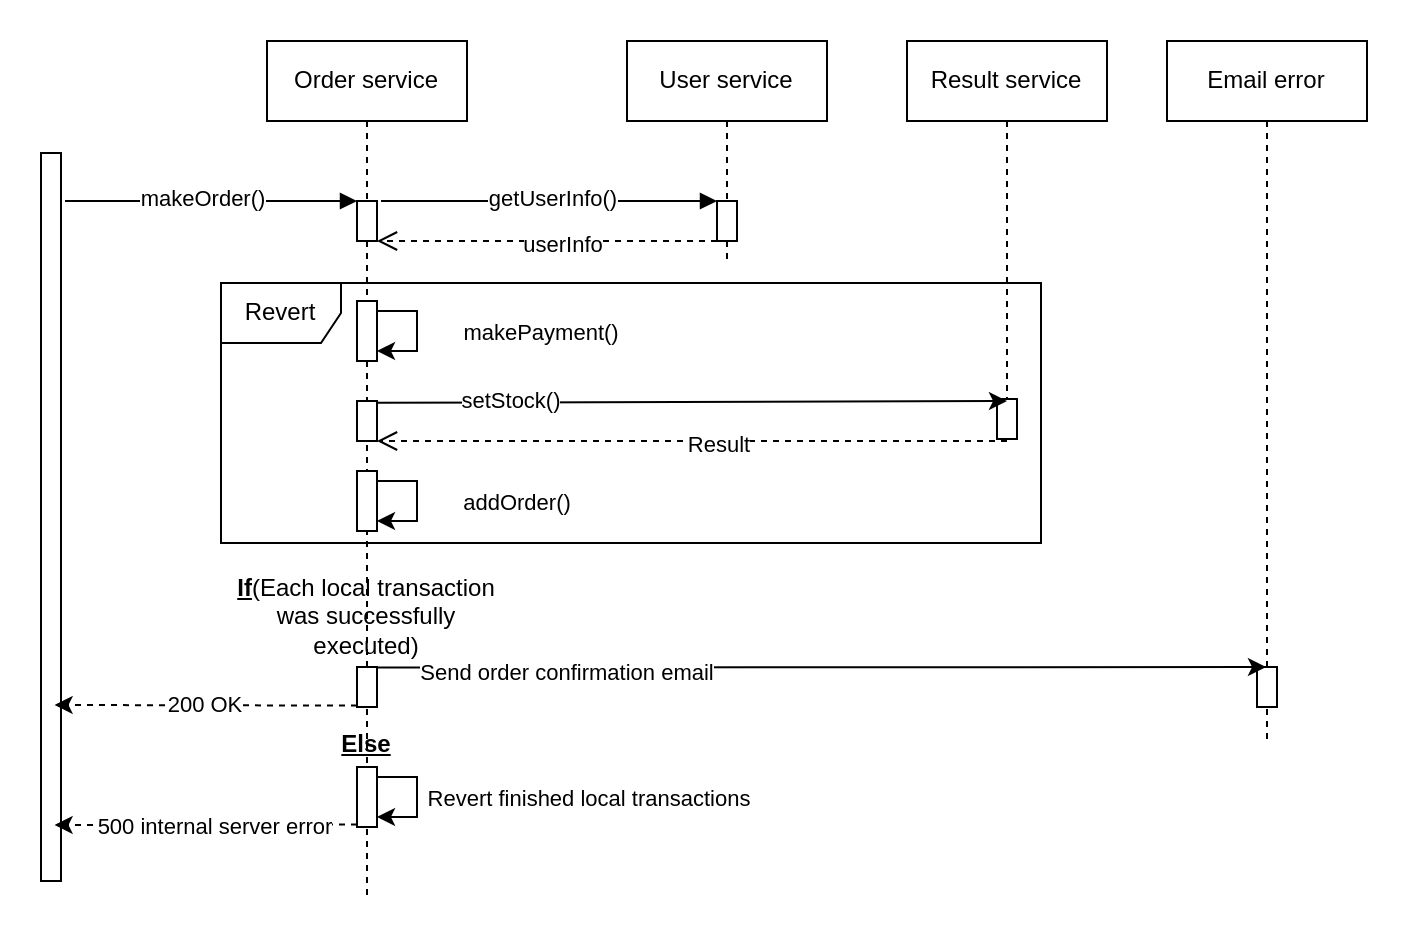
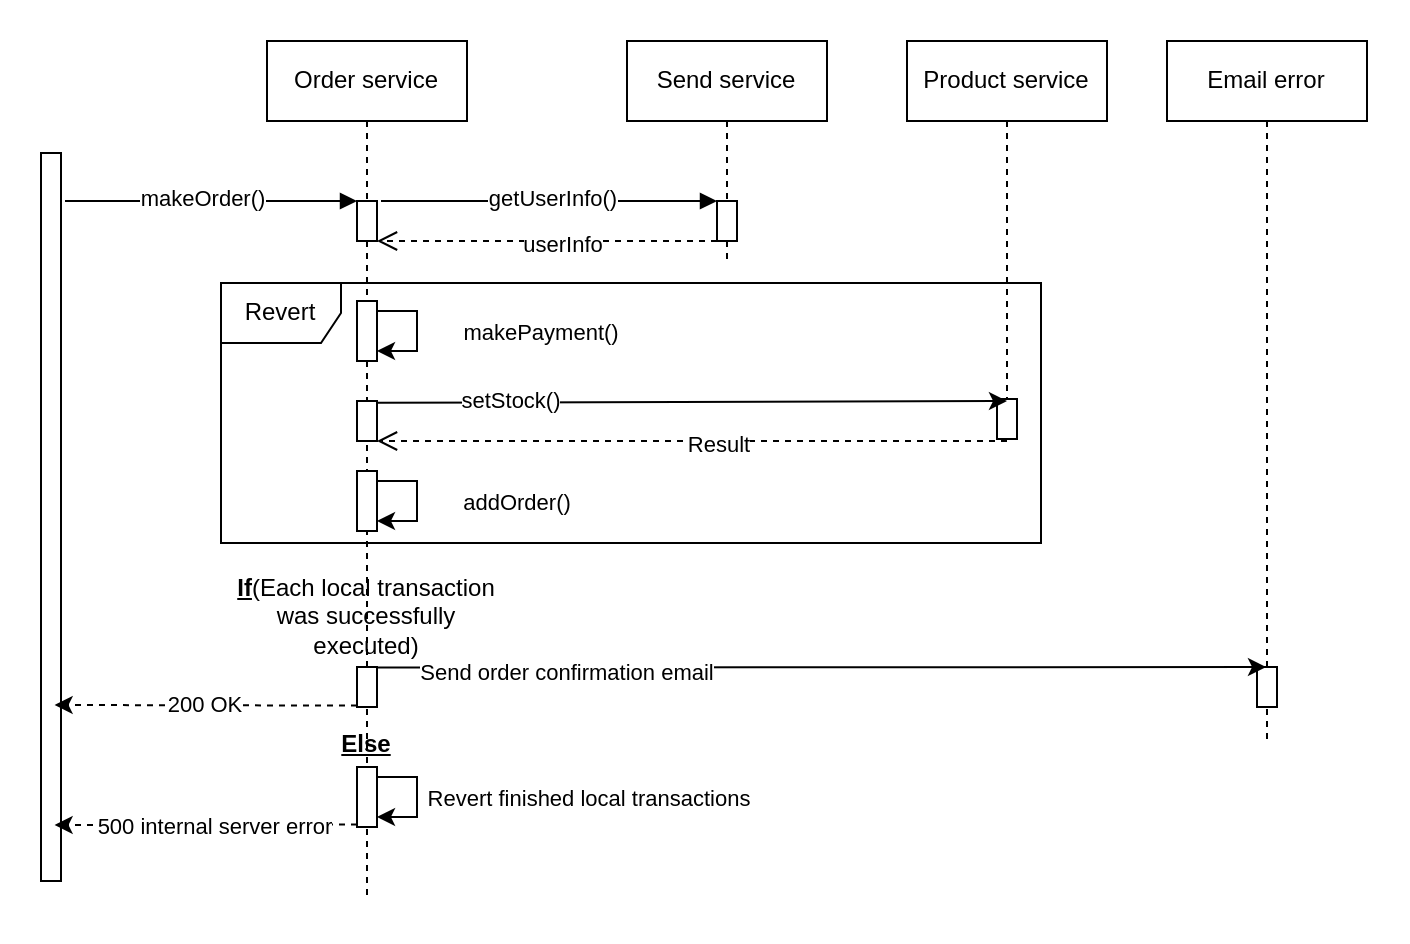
(727, 81) -> (727, 81)
(1007, 81) -> (1007, 81)
